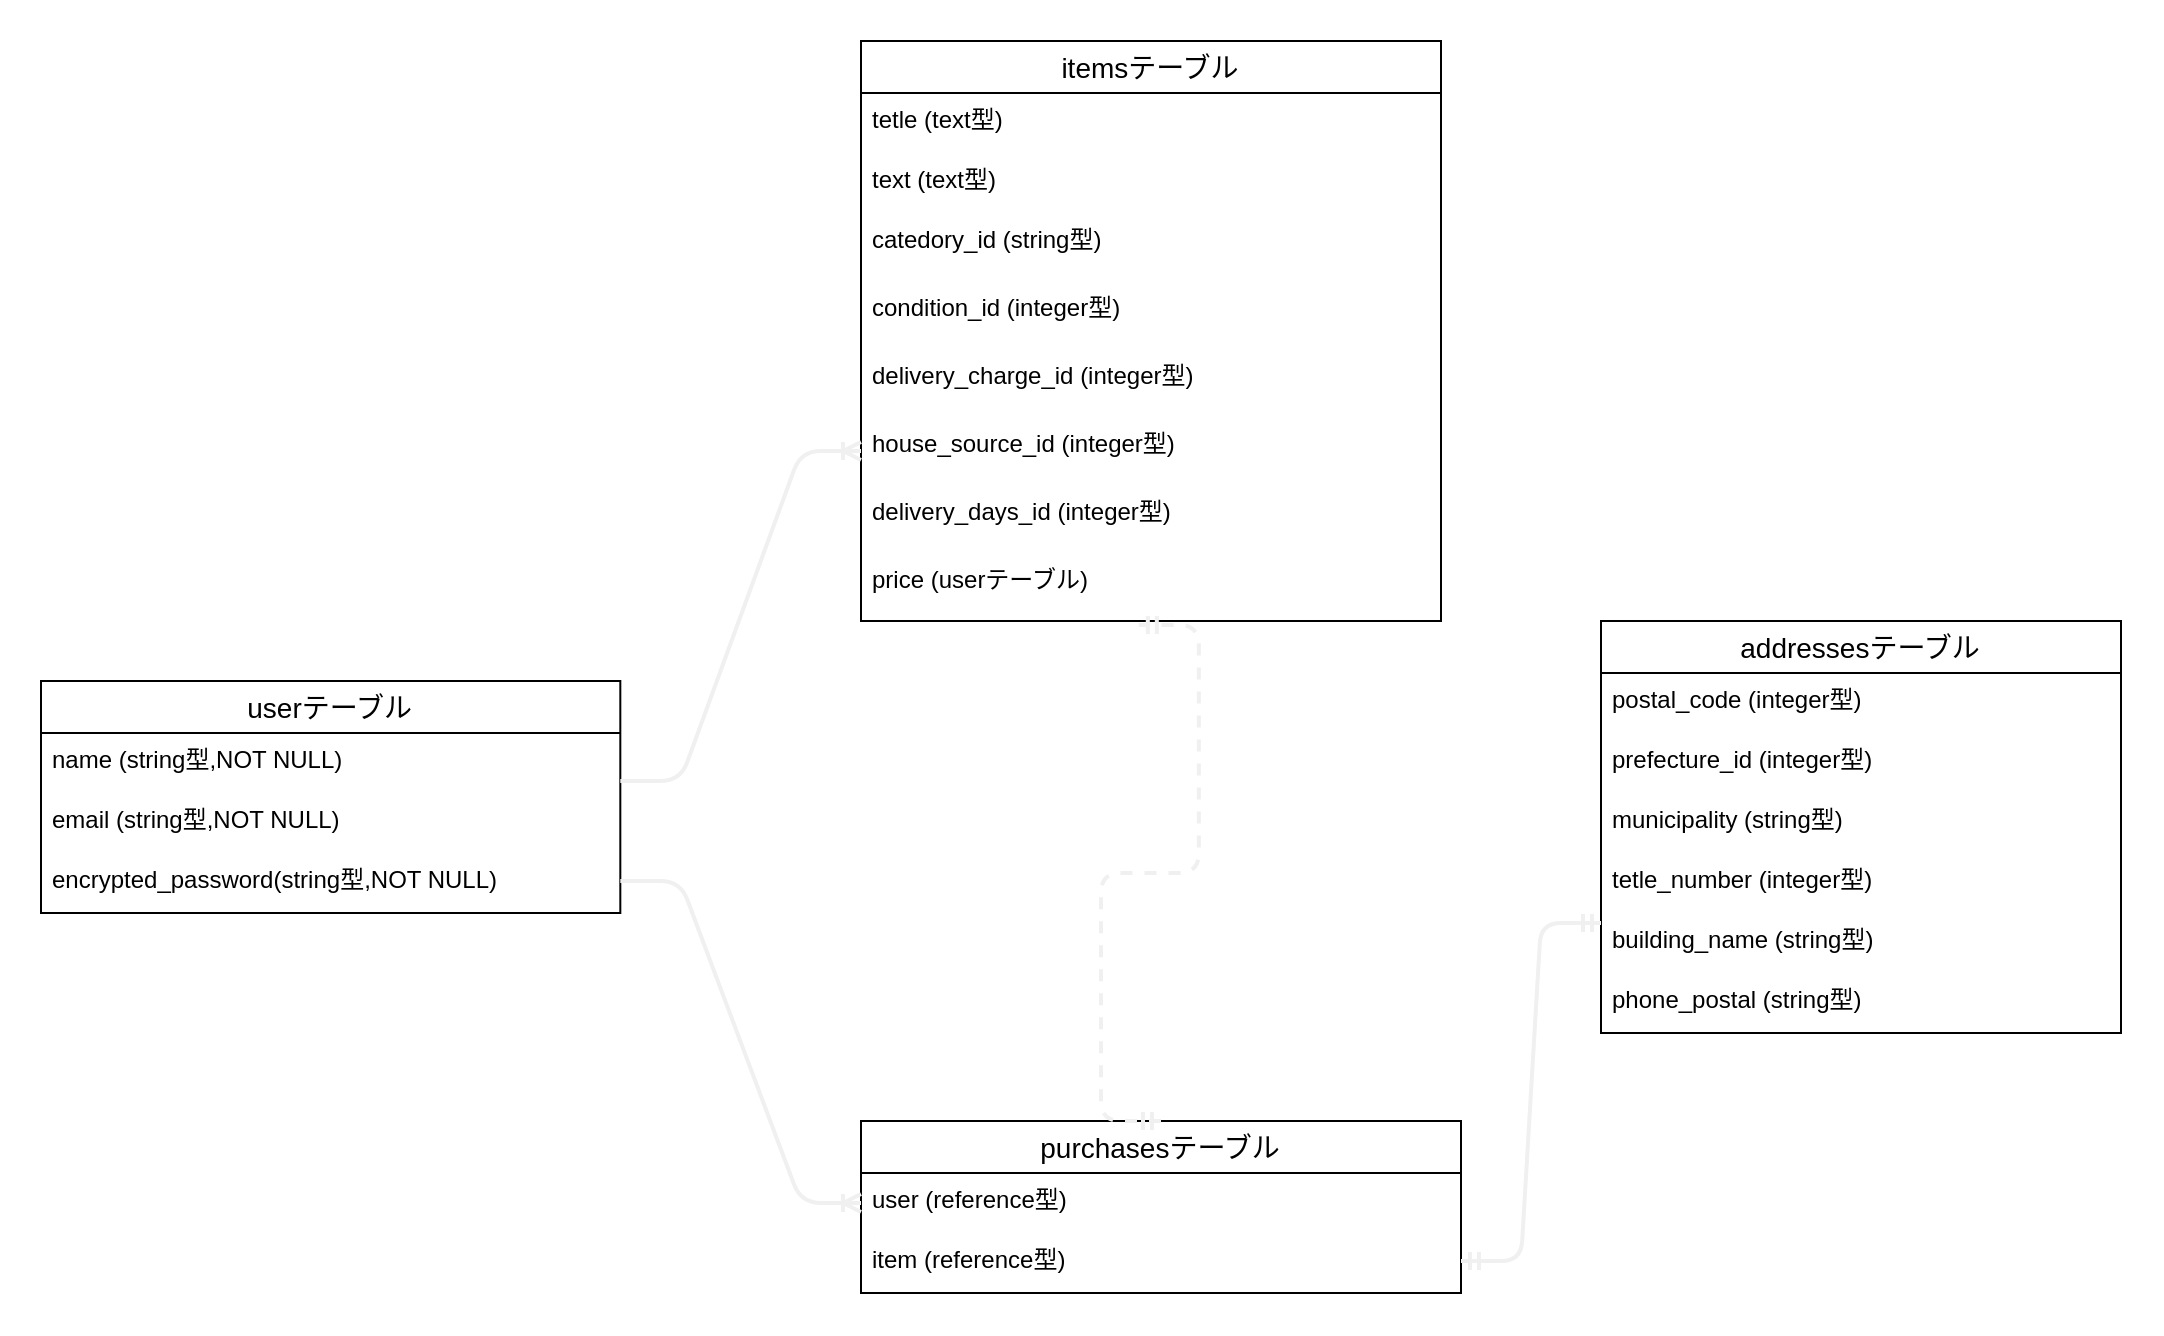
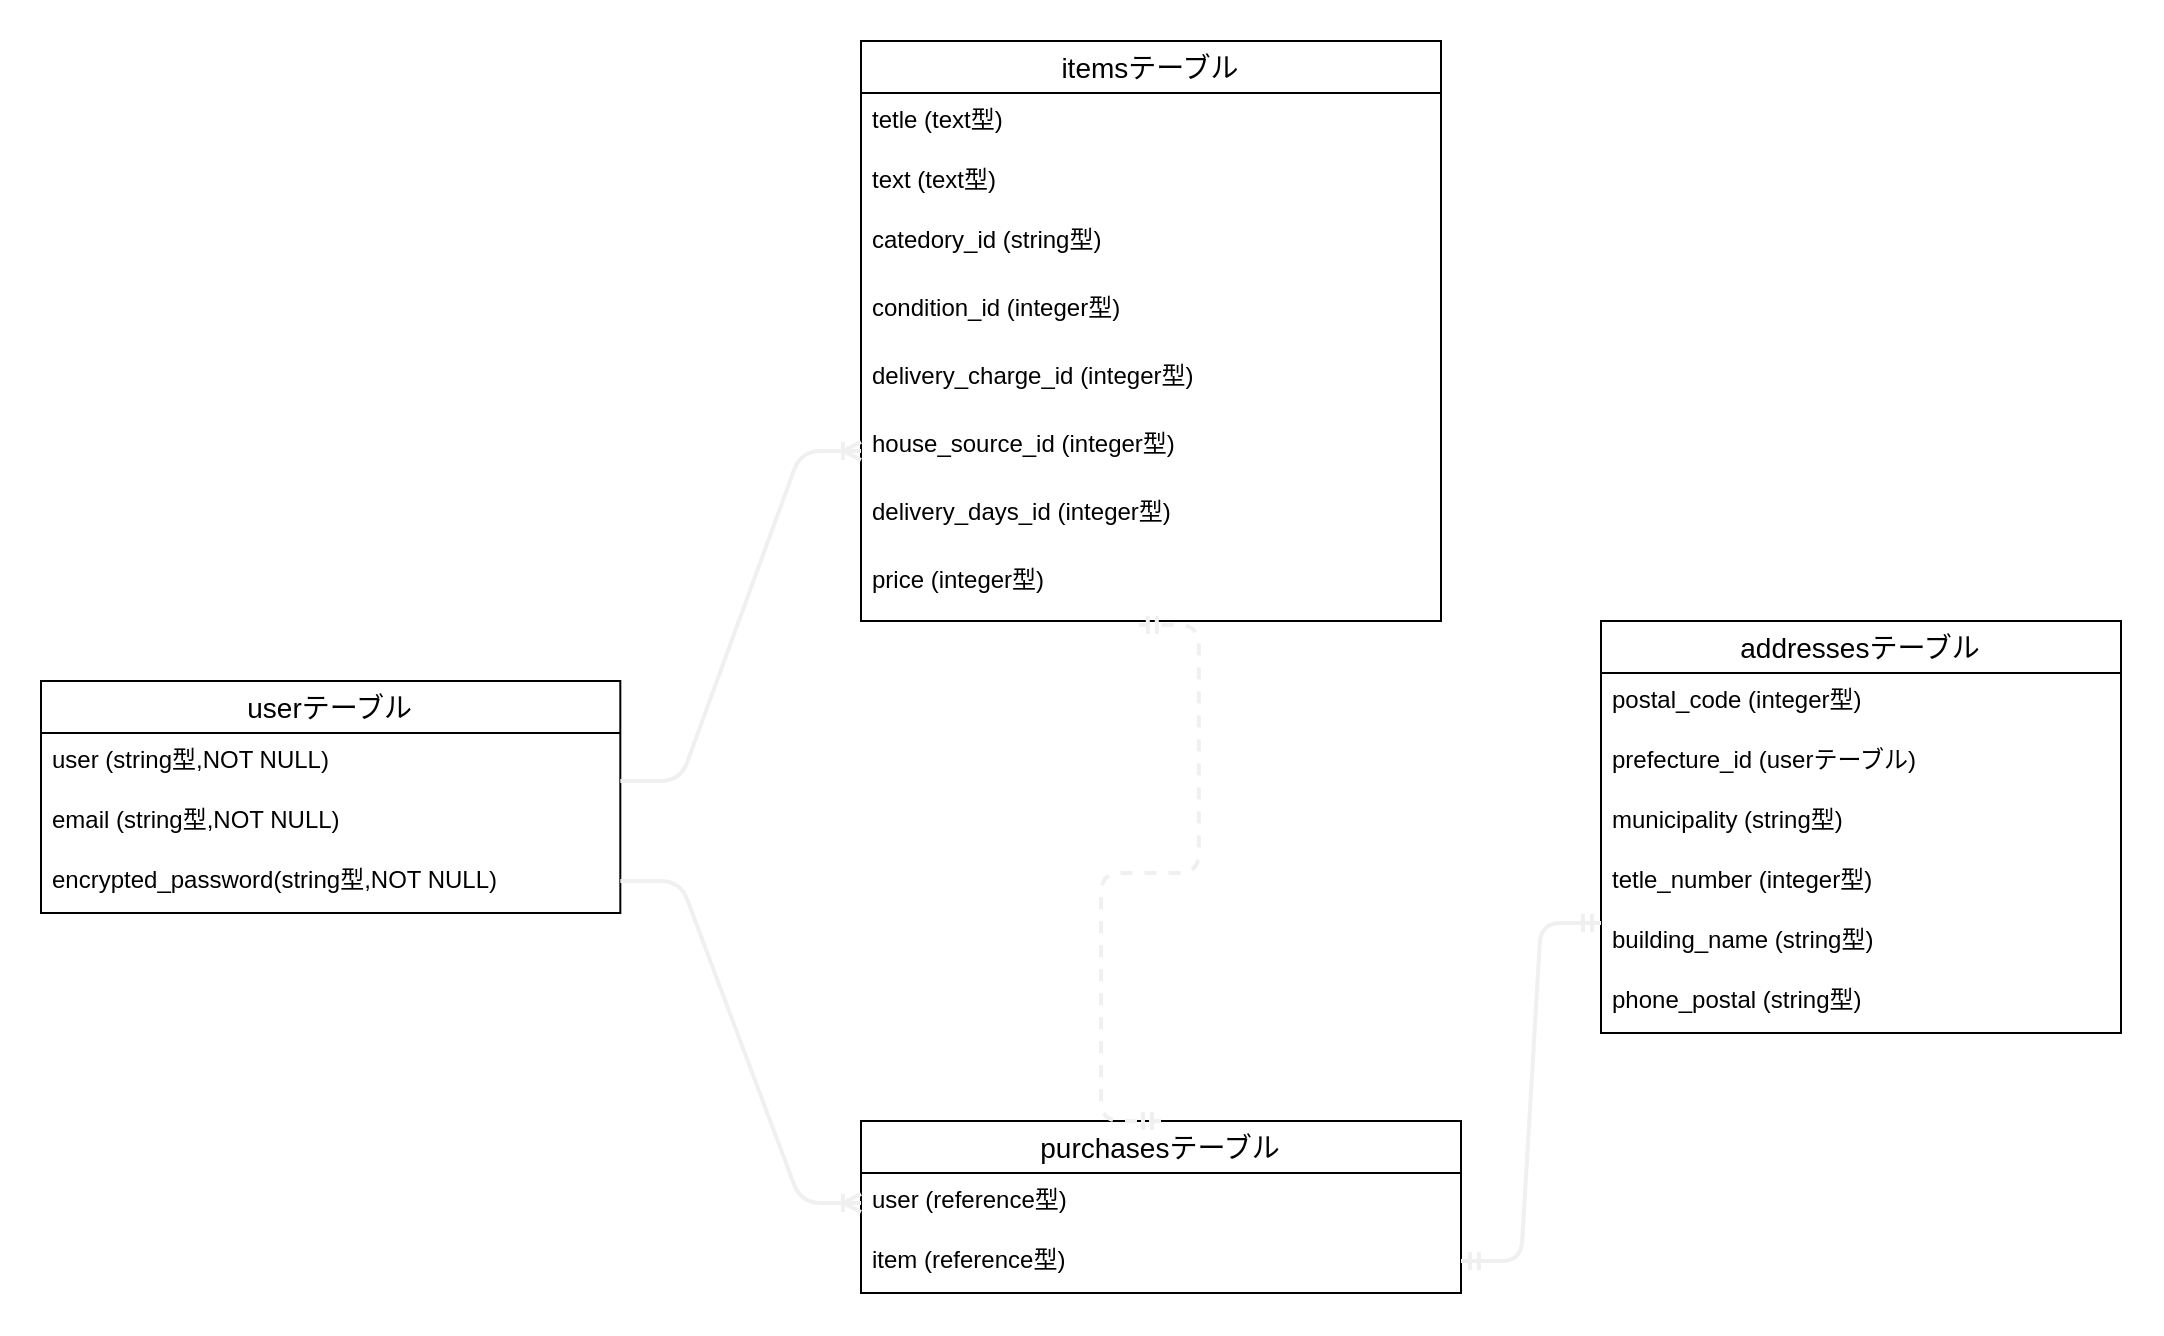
(994, 580) -> (975, 580)
(199, 760) -> (199, 760)
(1769, 760) -> (1788, 760)
